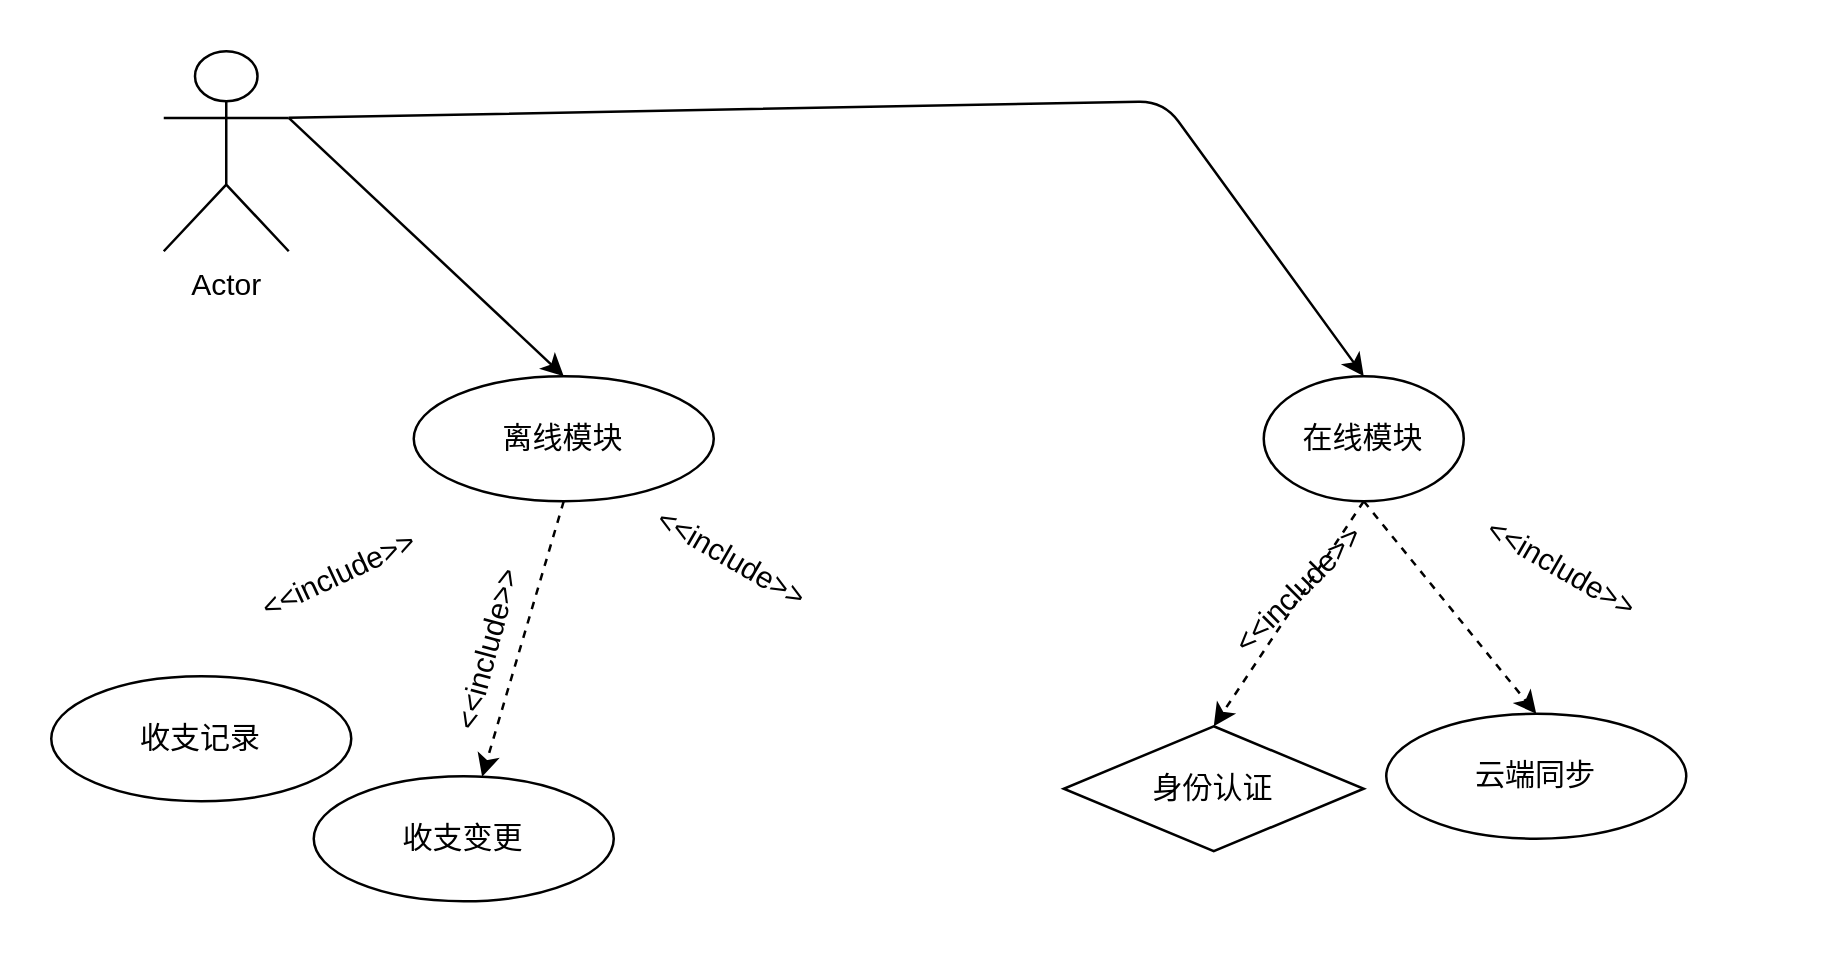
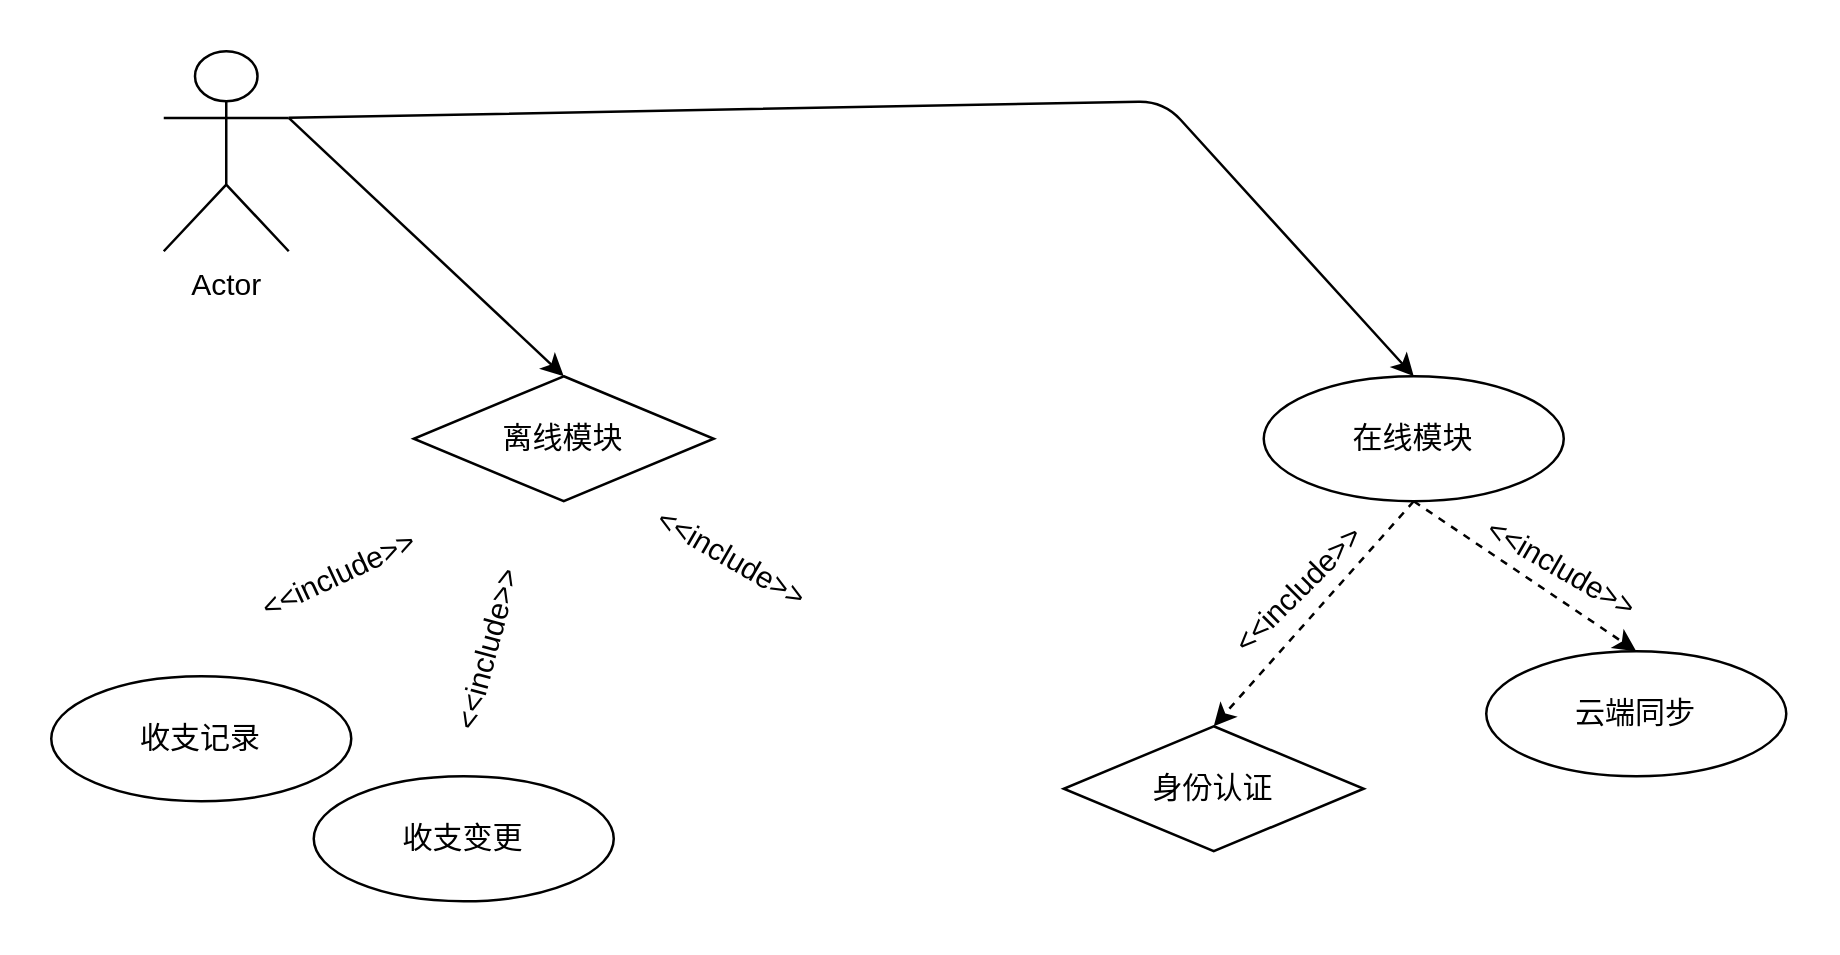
(564, 439) -> (564, 439)
(1364, 439) -> (1414, 439)
(525, 631) -> none
(1536, 776) -> (1636, 714)
